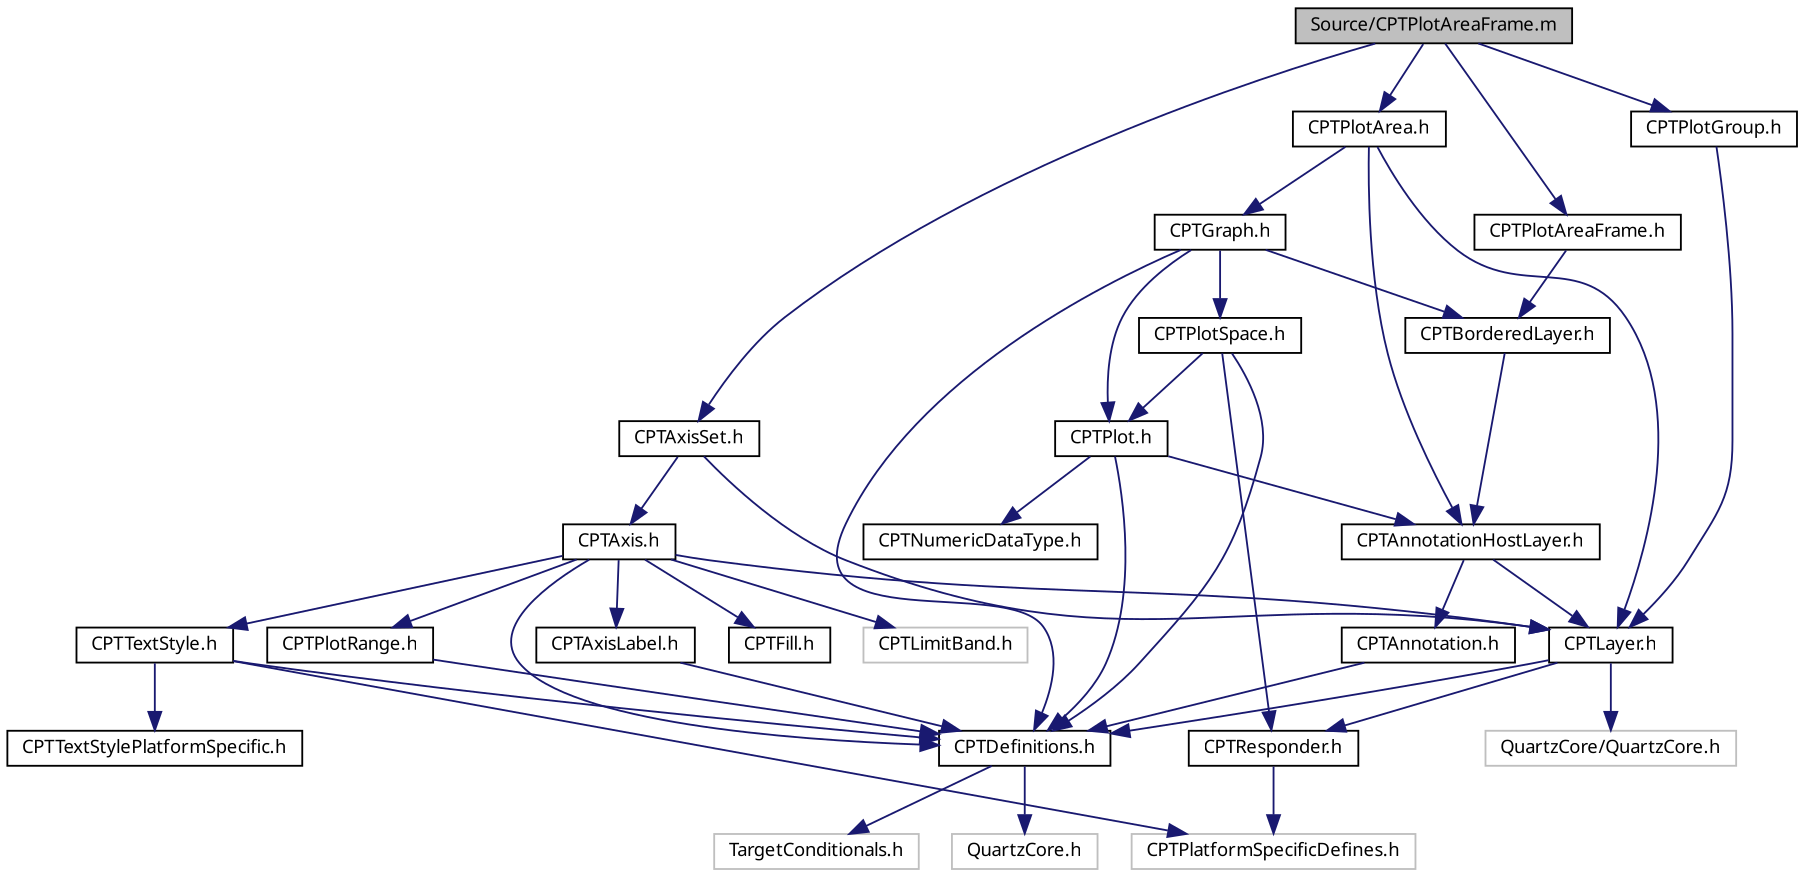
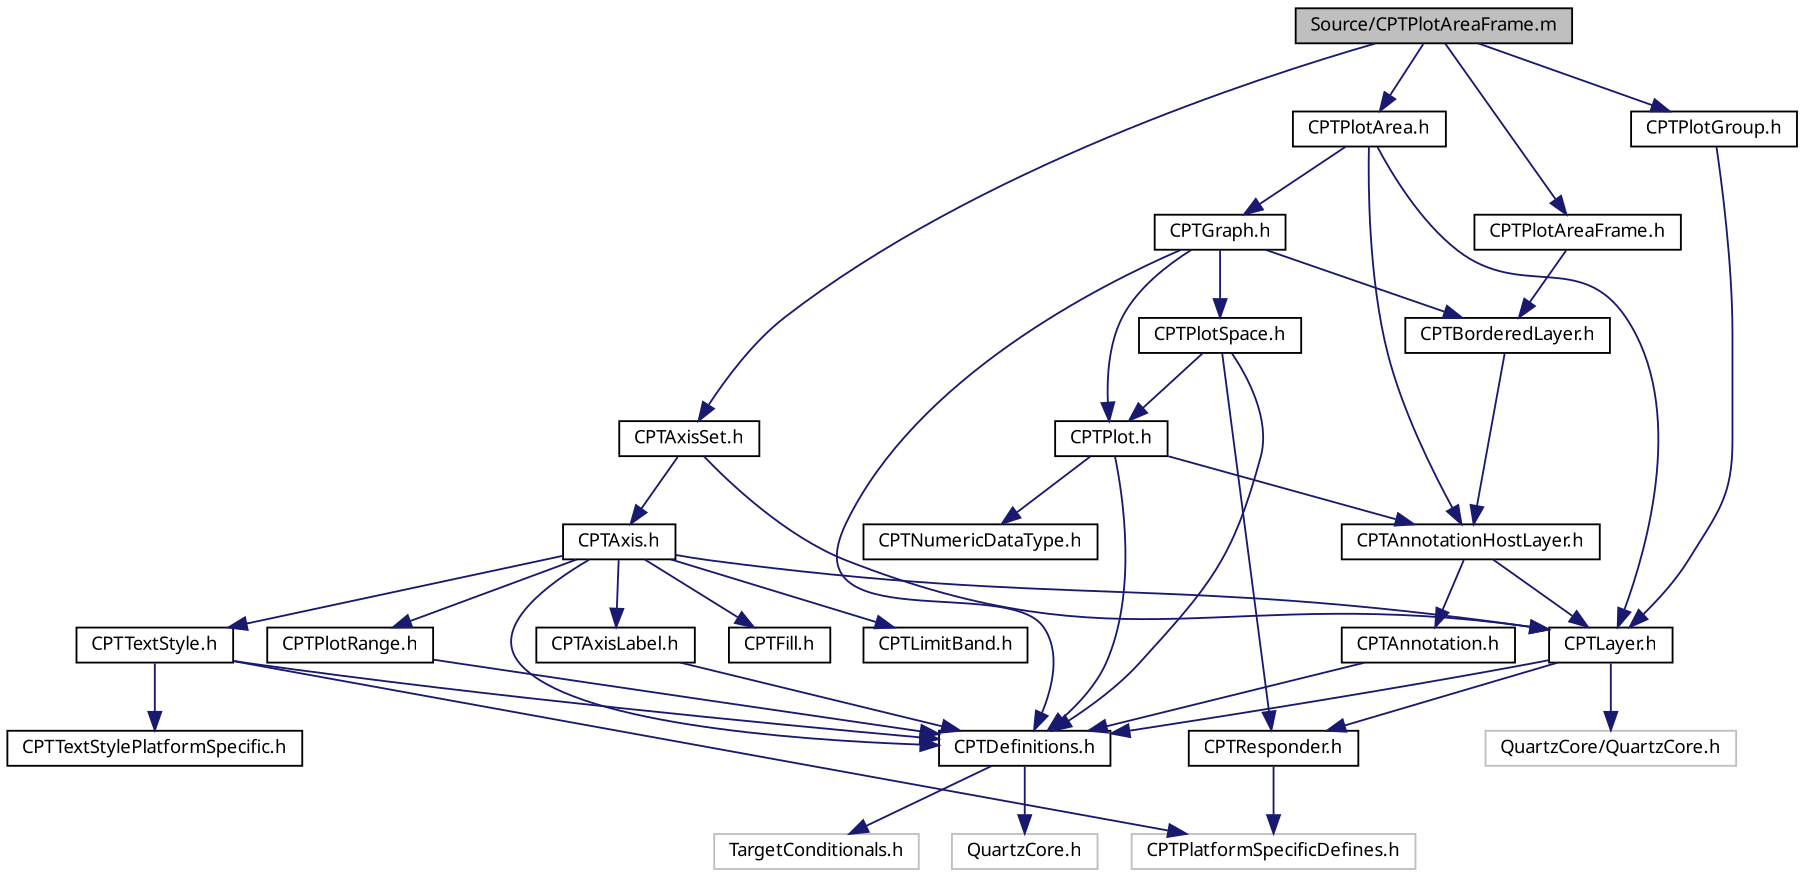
(945, 645) -> (945, 645)
